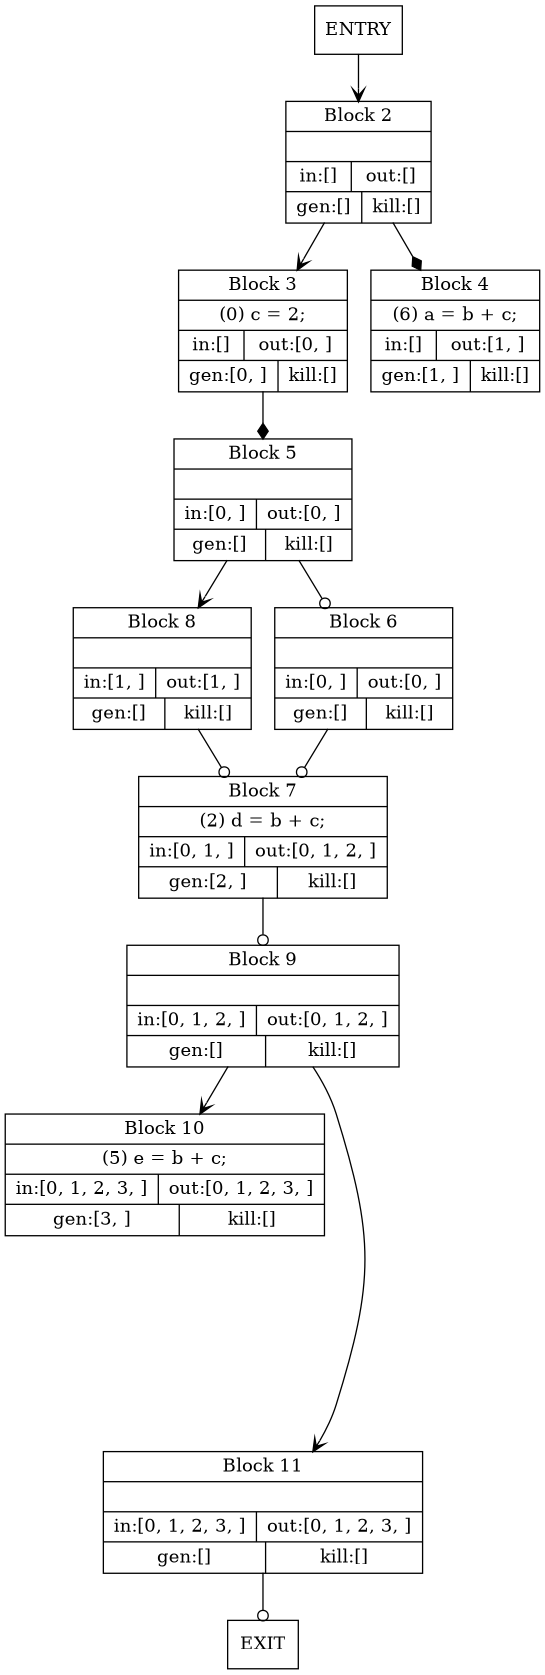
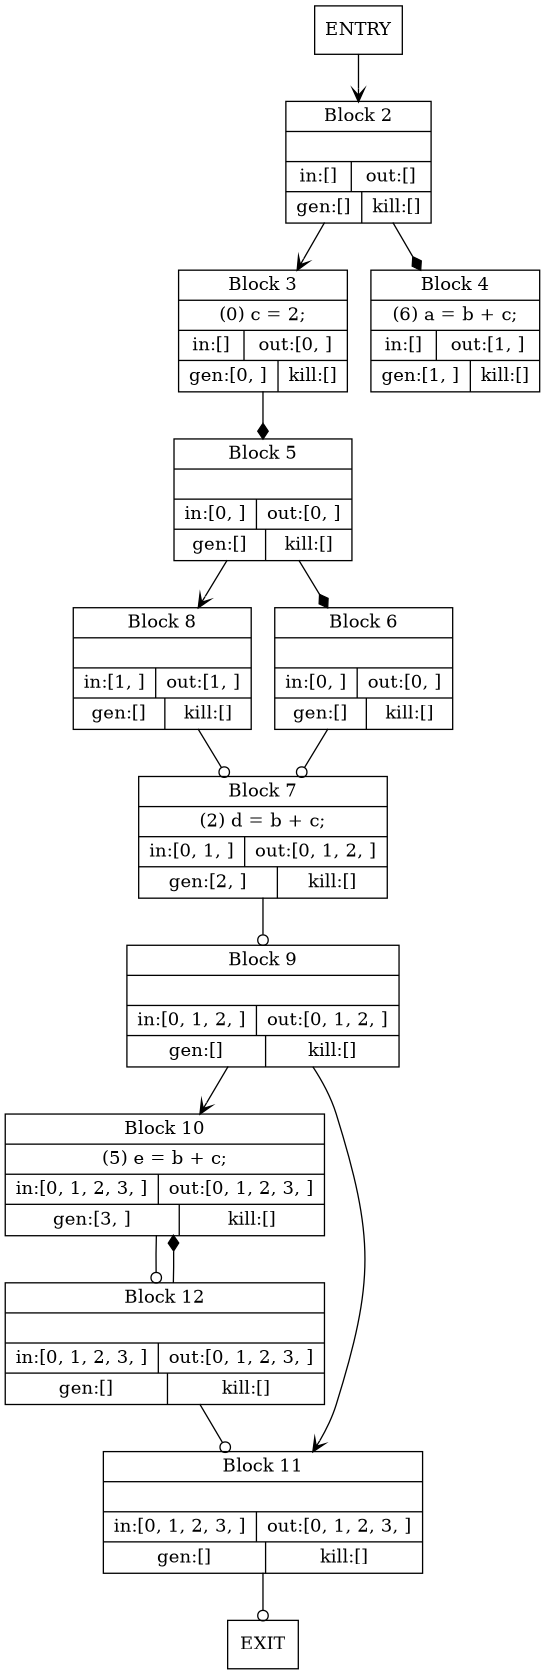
(310, 579) -> (310, 579)
none -> (165, 1344)
